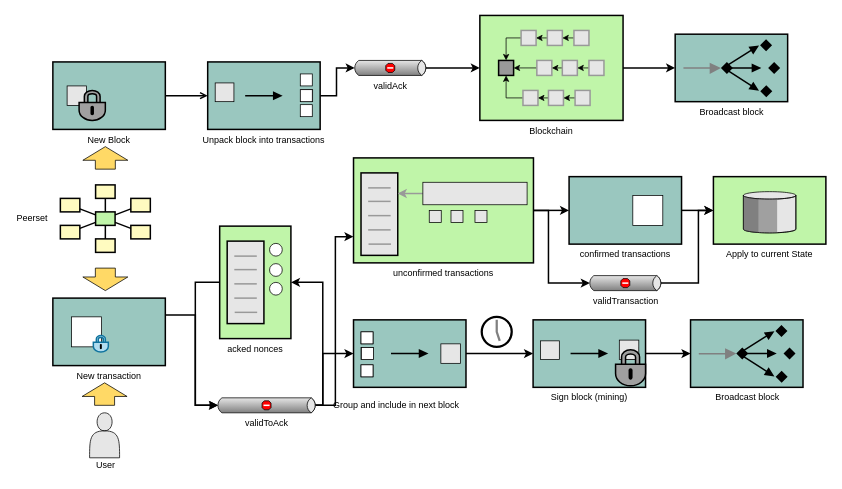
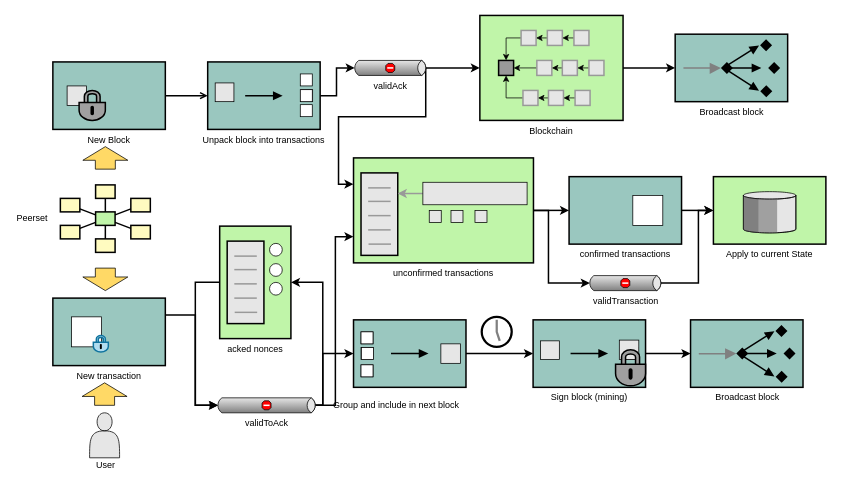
none -> (368, 117)
